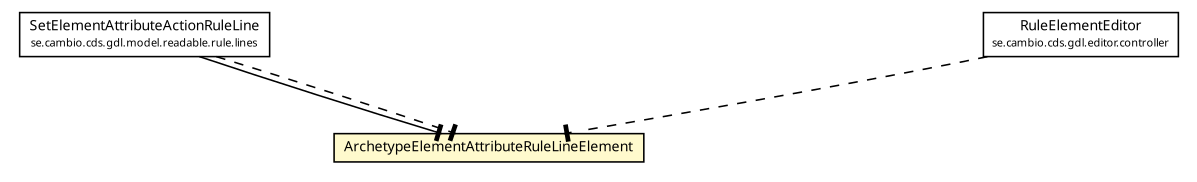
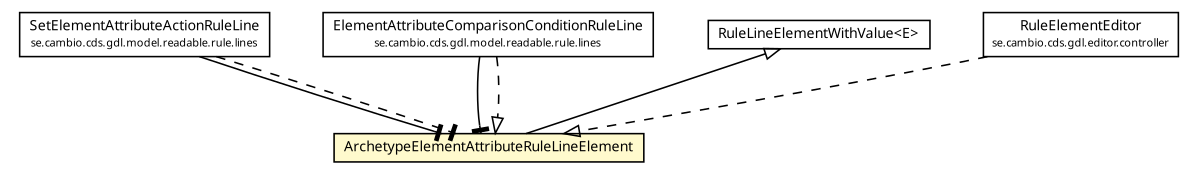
none -> (488, 35)
none -> (818, 35)
(784, 95) -> (784, 95)
